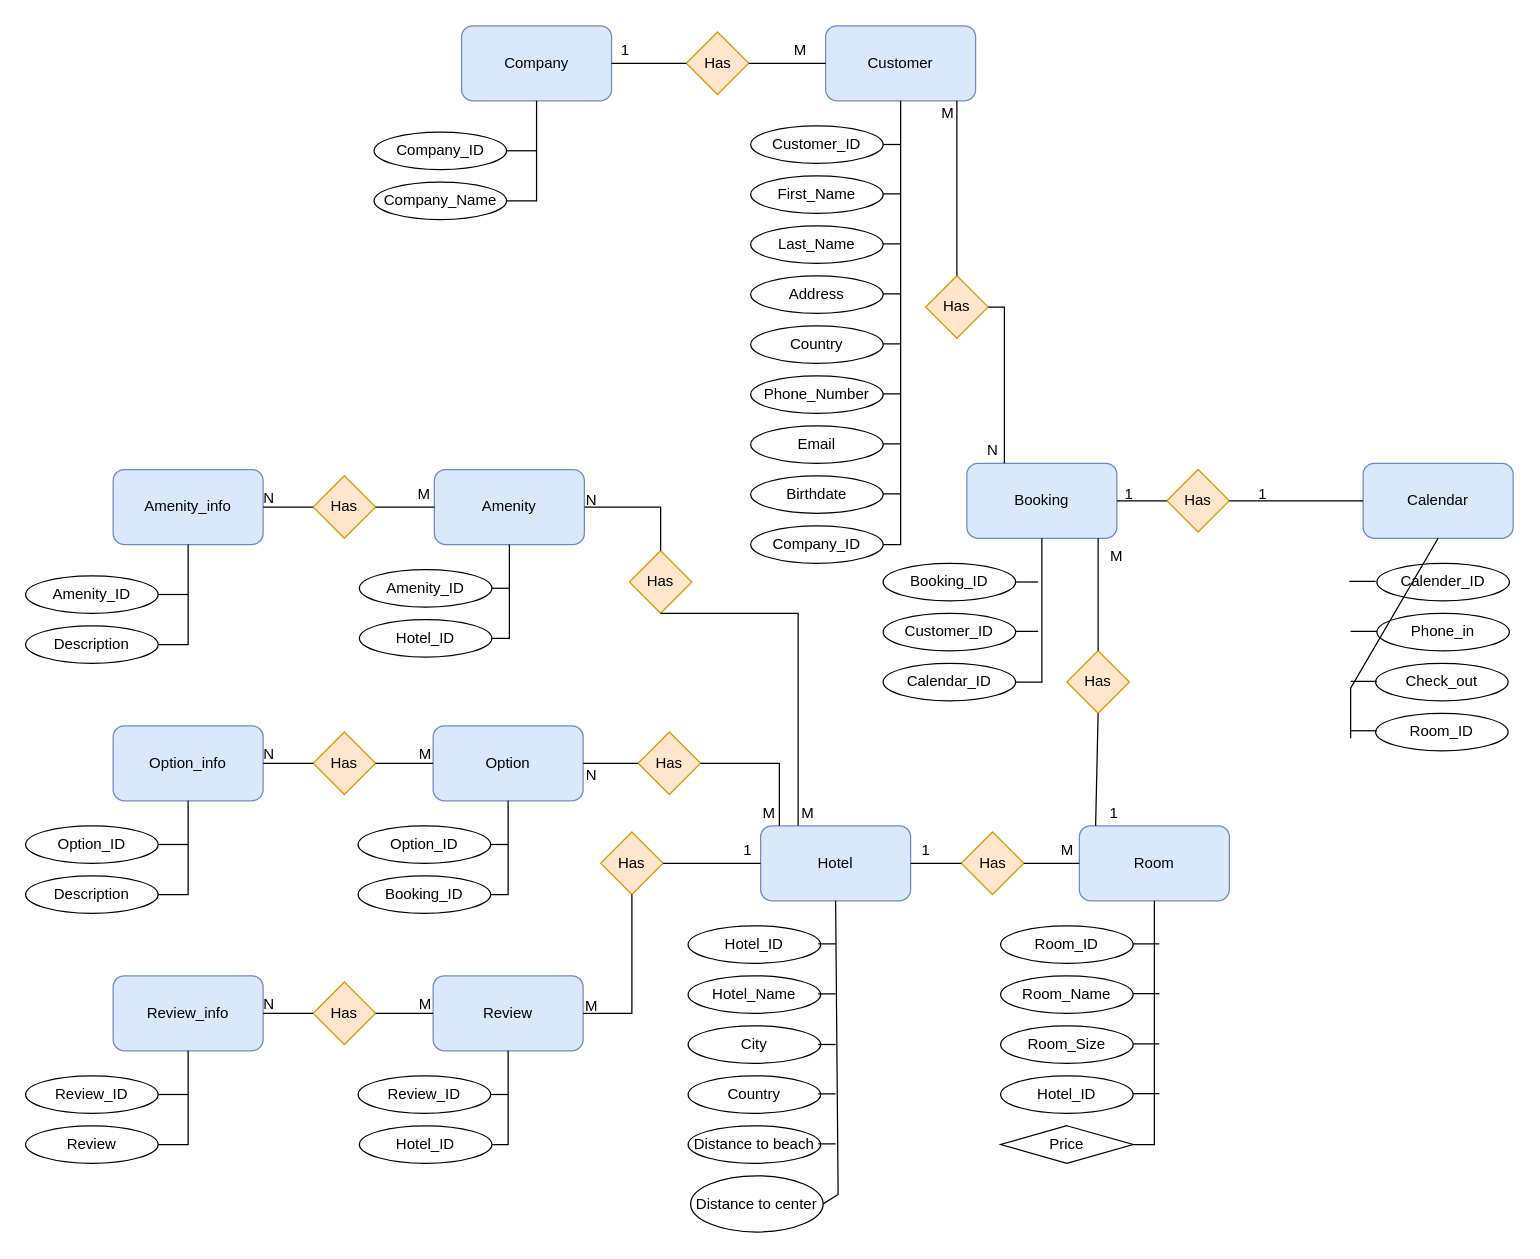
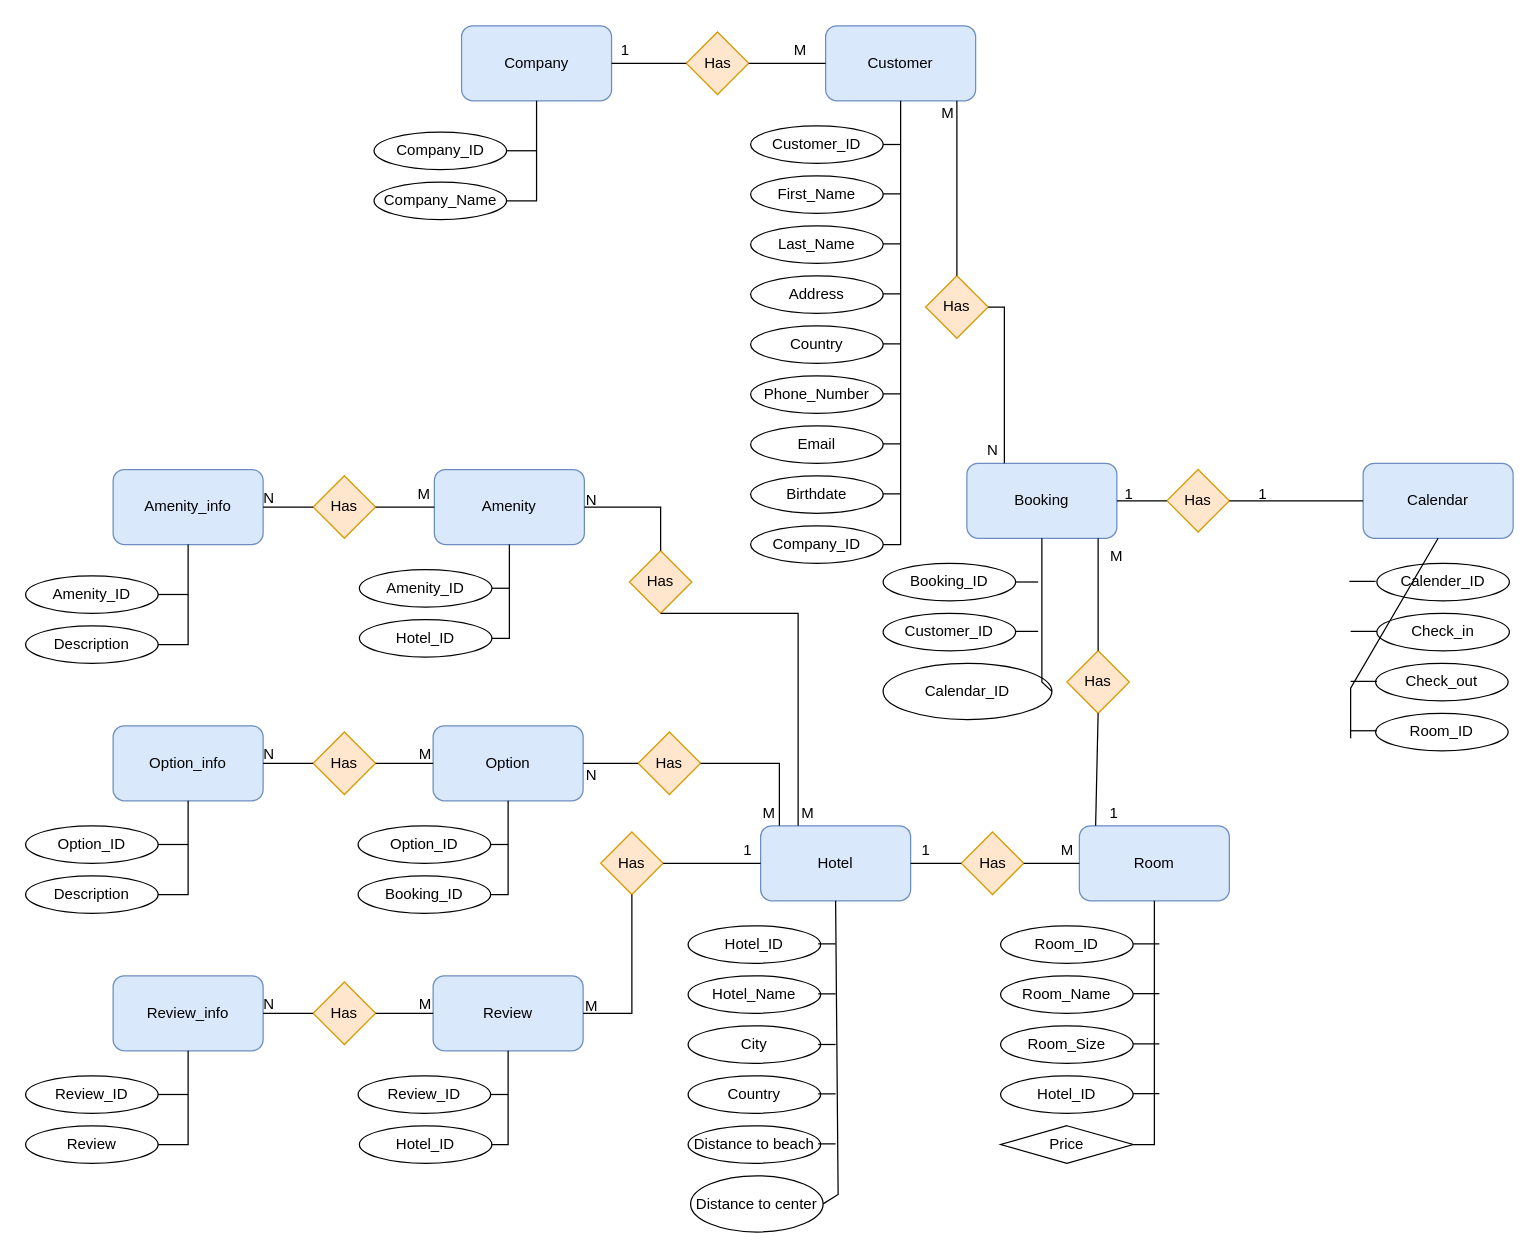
(1443, 632) -> (1443, 632)
(949, 682) -> (968, 691)
